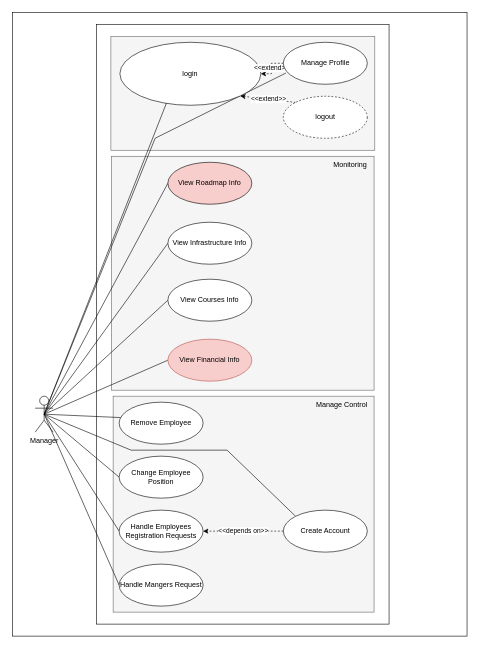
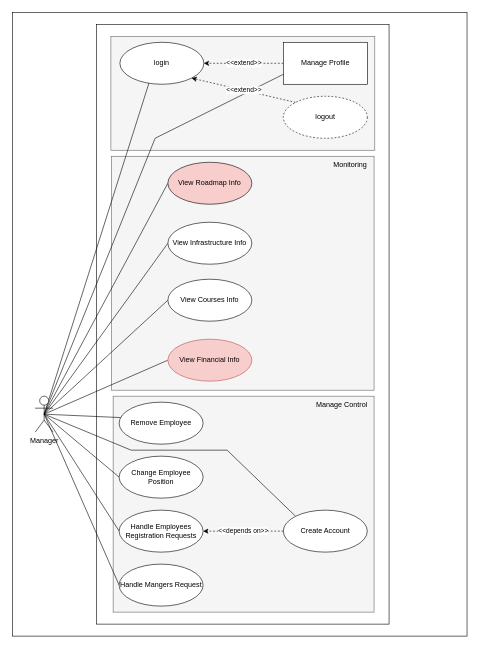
(325, 63) -> (325, 63)
(190, 74) -> (162, 63)
